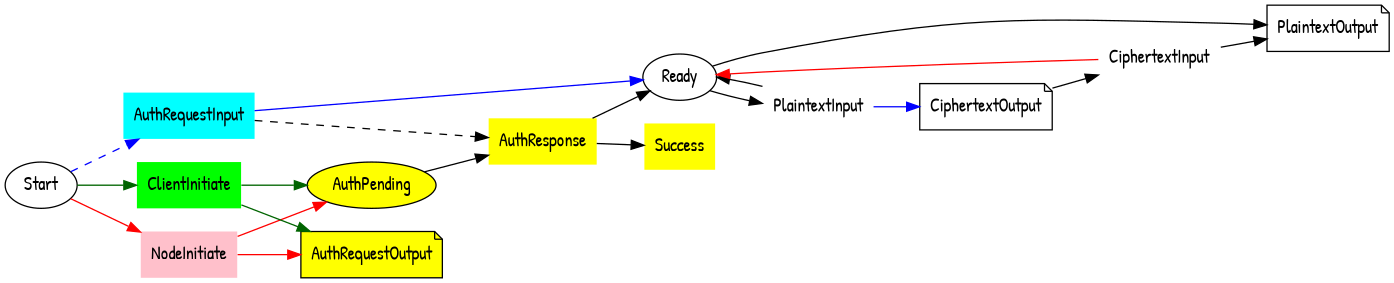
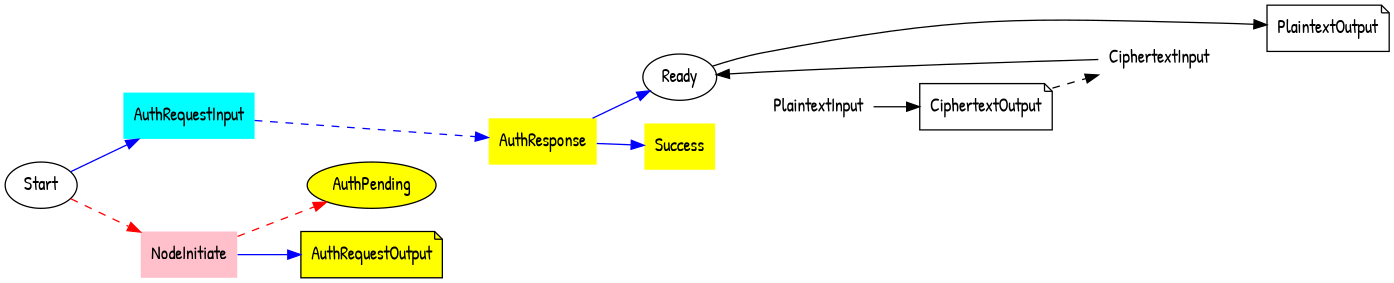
(1237, 44) -> none
(914, 66) -> (914, 66)
(746, 83) -> none
(1069, 83) -> (1069, 83)
(442, 96) -> none
(730, 96) -> none
(615, 107) -> (615, 107)
(890, 107) -> (890, 107)
(365, 129) -> (365, 129)
(614, 144) -> (614, 144)
(99, 158) -> (99, 158)
(450, 165) -> none
(189, 185) -> none
(100, 213) -> (100, 213)
(268, 225) -> (276, 222)
(263, 255) -> (263, 255)
